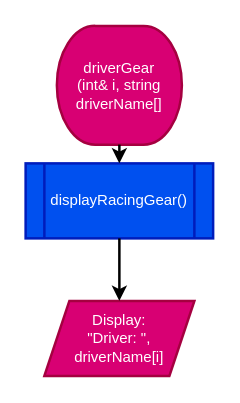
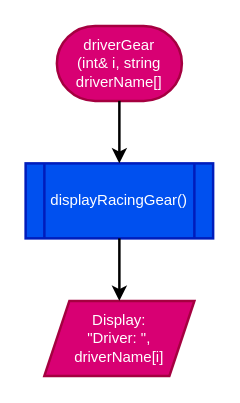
(119, 85) -> (119, 63)
